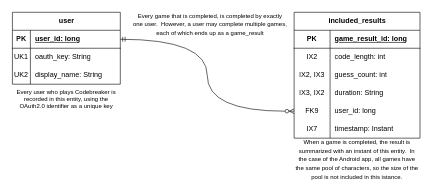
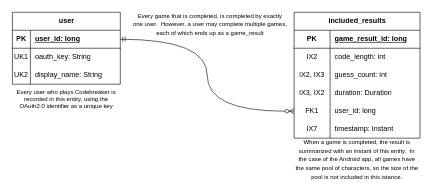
(364, 93) -> (368, 93)
(312, 111) -> (312, 111)
